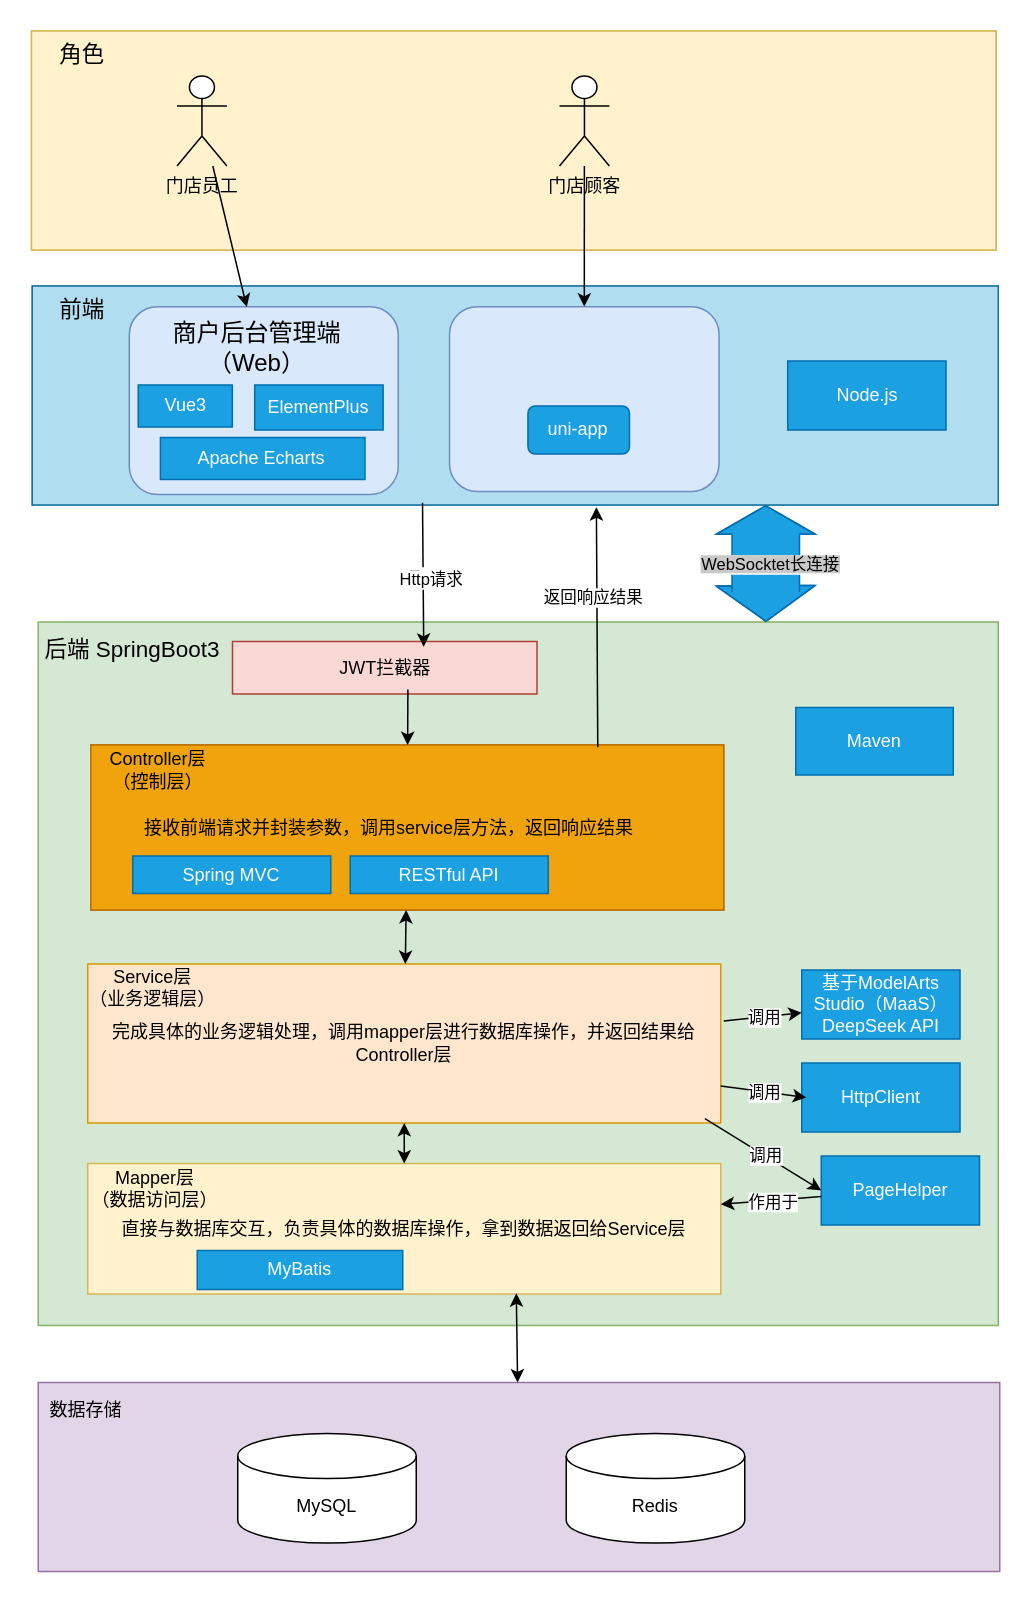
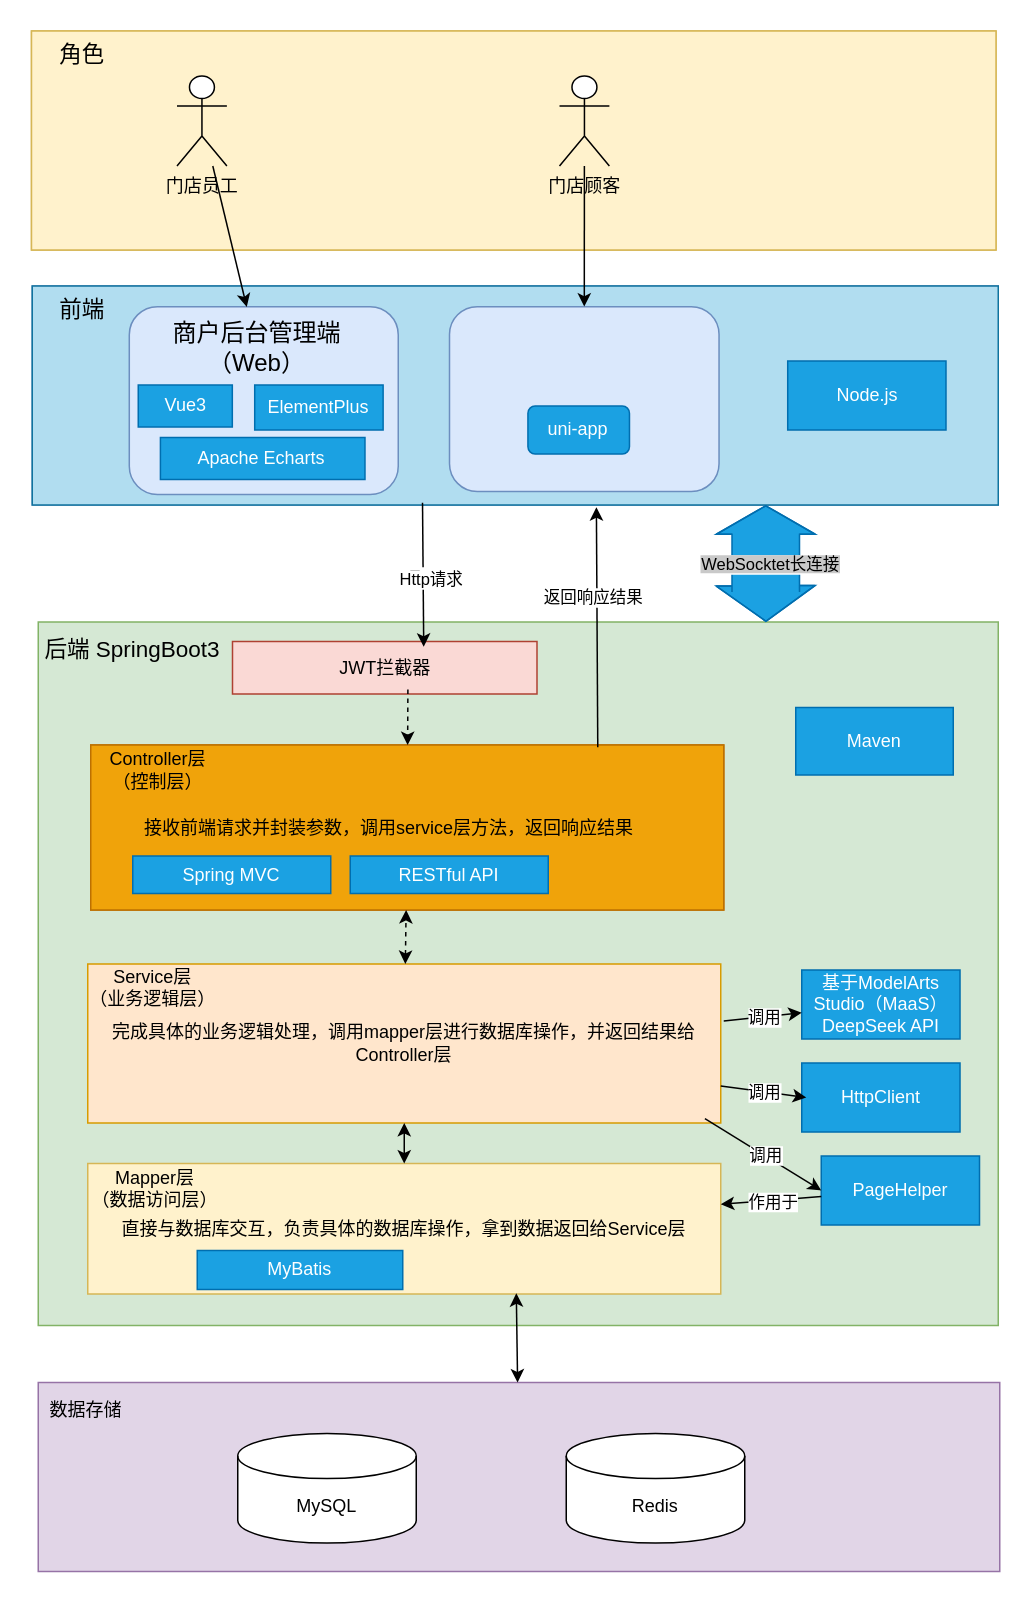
(408, 714) -> (408, 714)
(406, 936) -> (406, 936)
